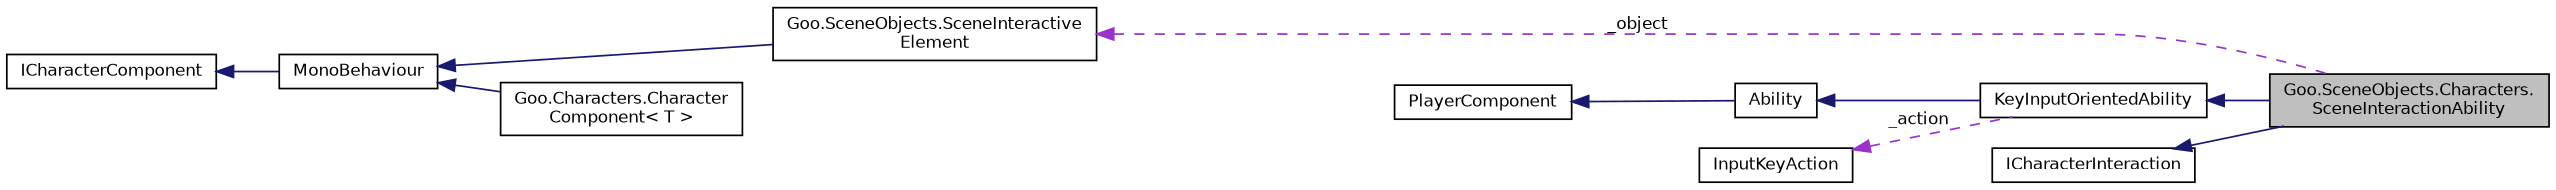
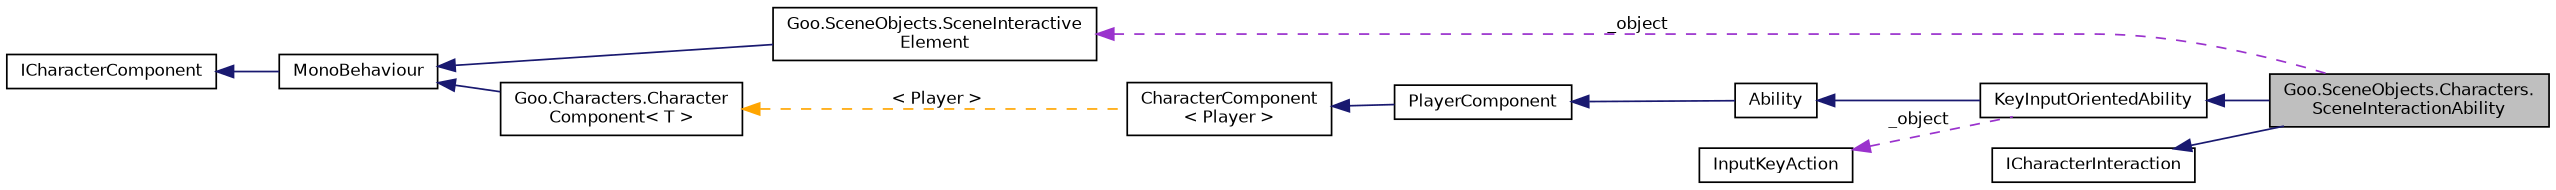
none -> (1229, 109)
(1916, 120) -> (1916, 120)
